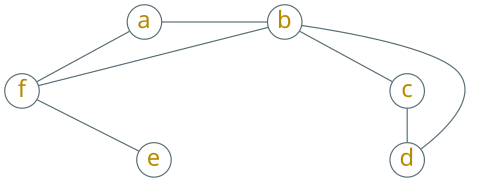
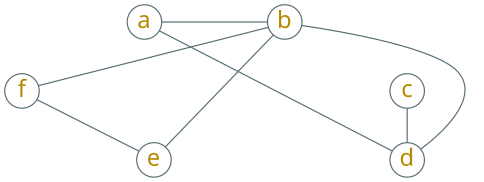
(83, 57) -> (276, 91)
(346, 57) -> (219, 91)
